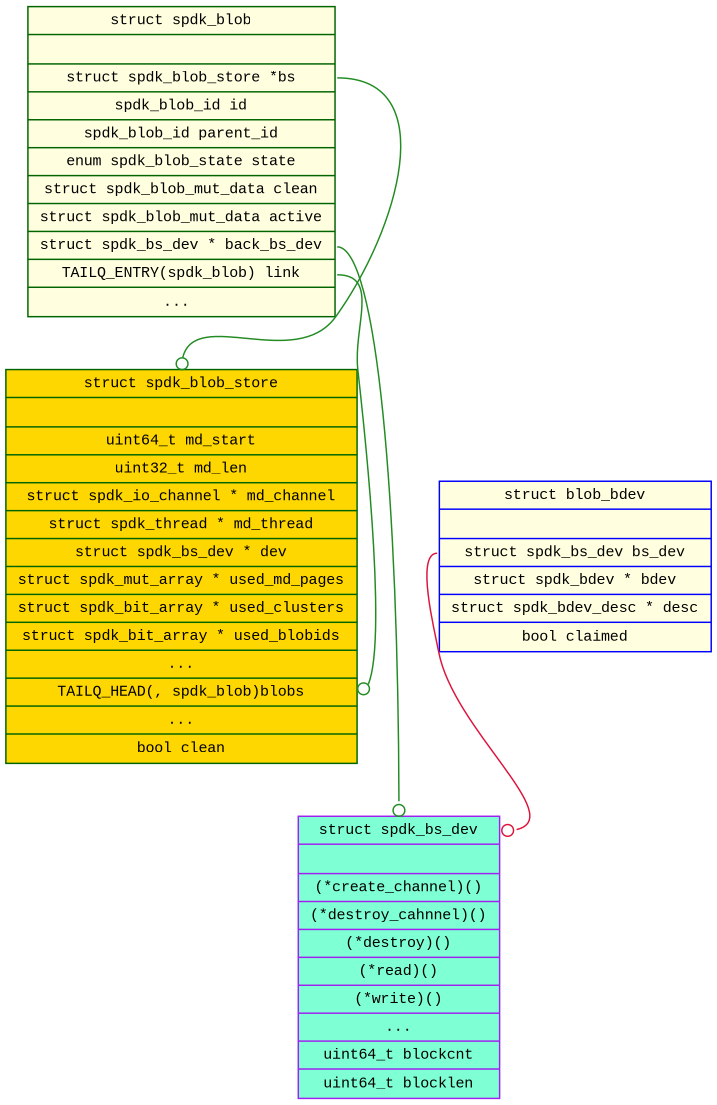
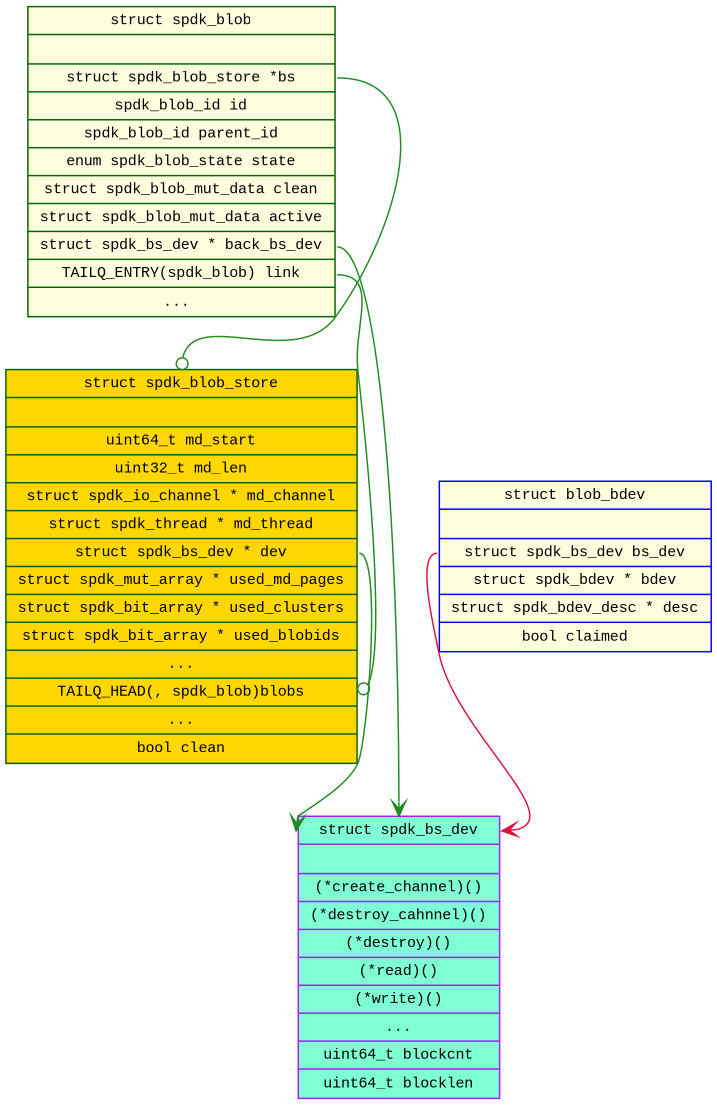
(391, 519) -> (391, 519)
none -> (368, 698)
(459, 700) -> (459, 700)
